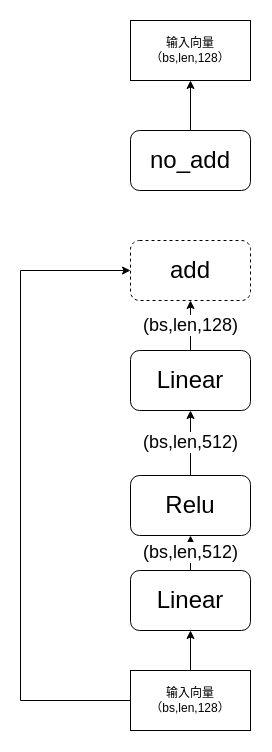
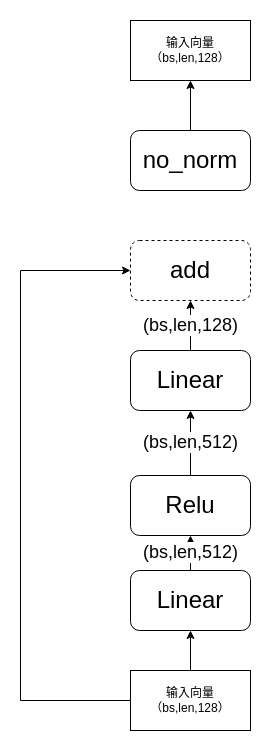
(191, 161) -> (191, 161)
